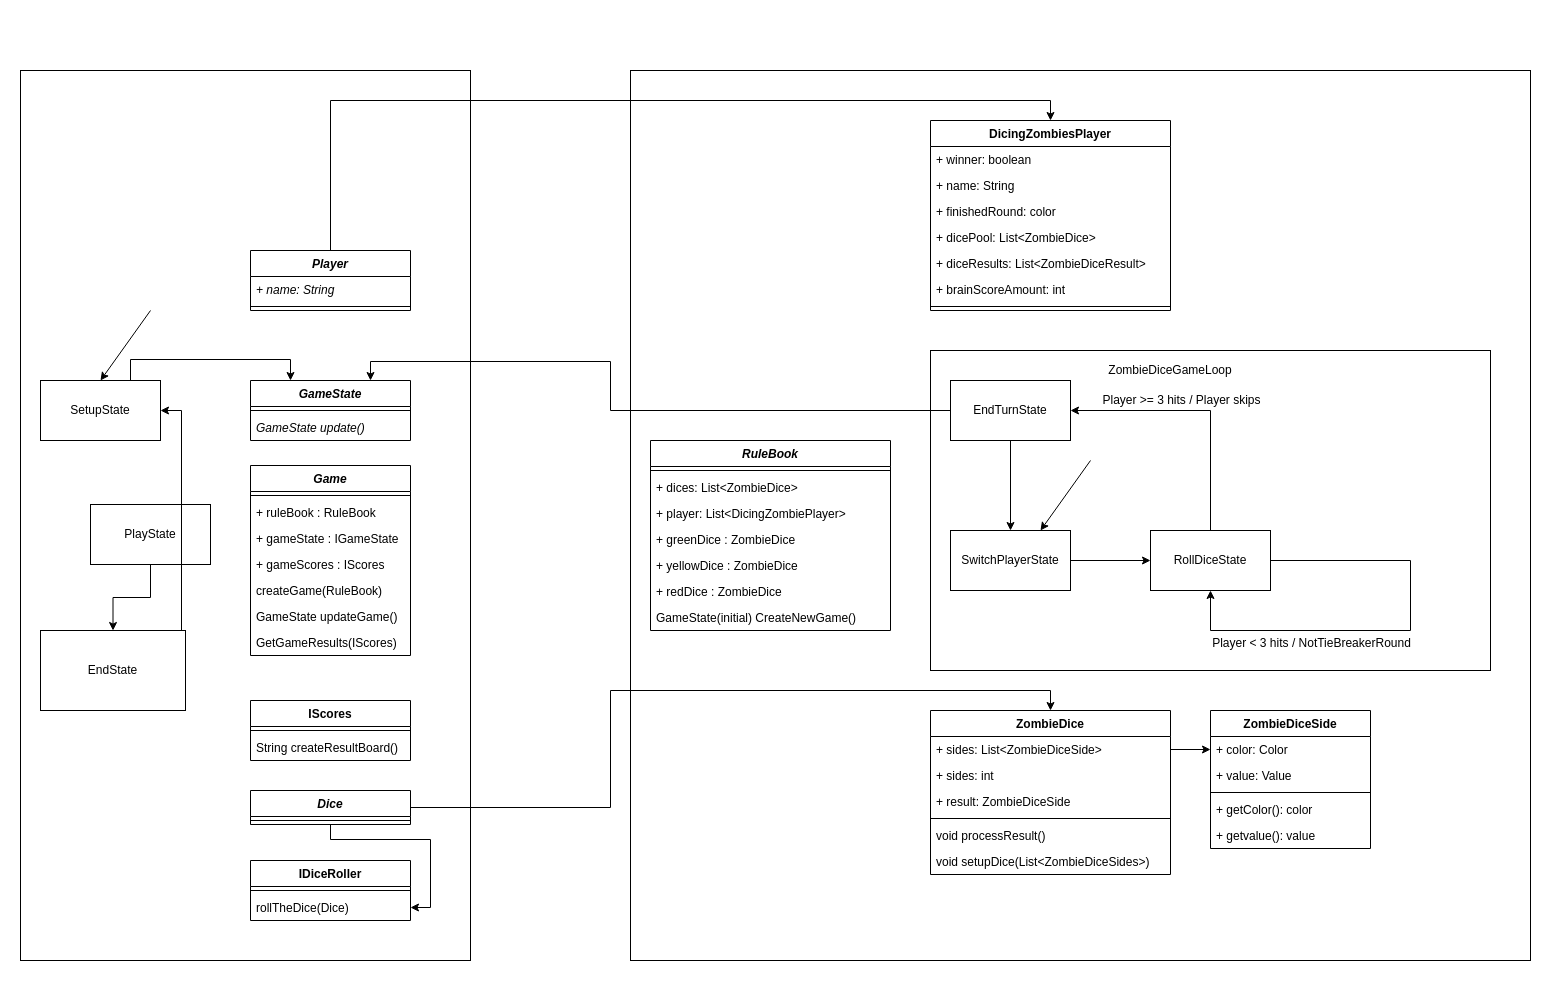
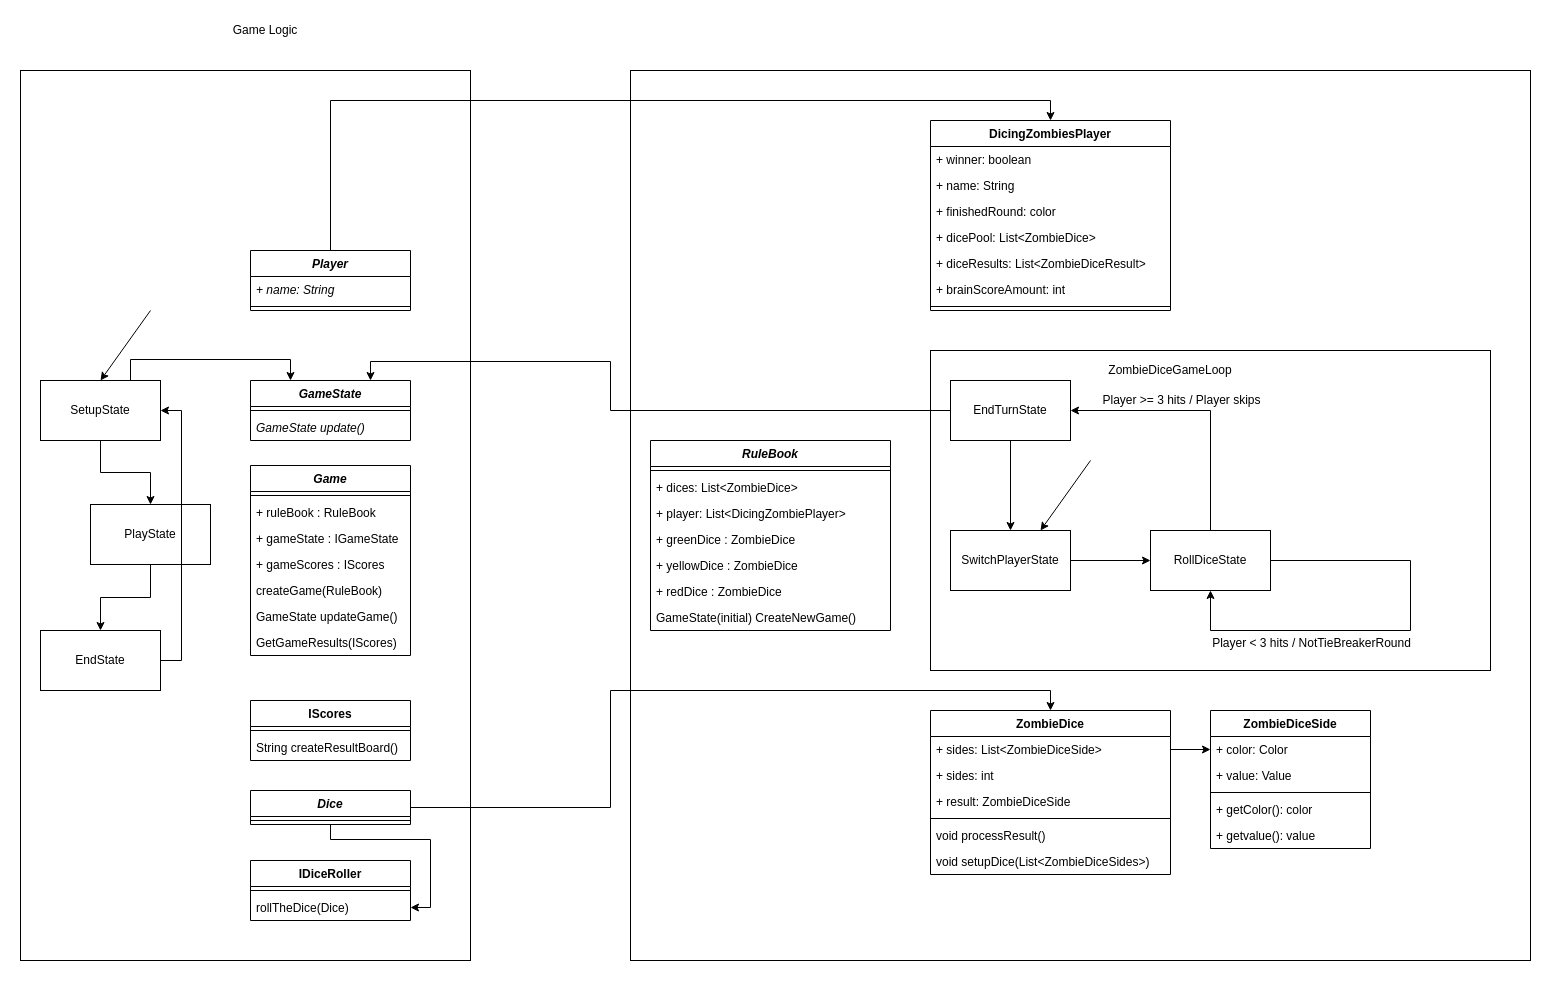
none -> (266, 31)
none -> (122, 473)
(113, 671) -> (101, 661)
